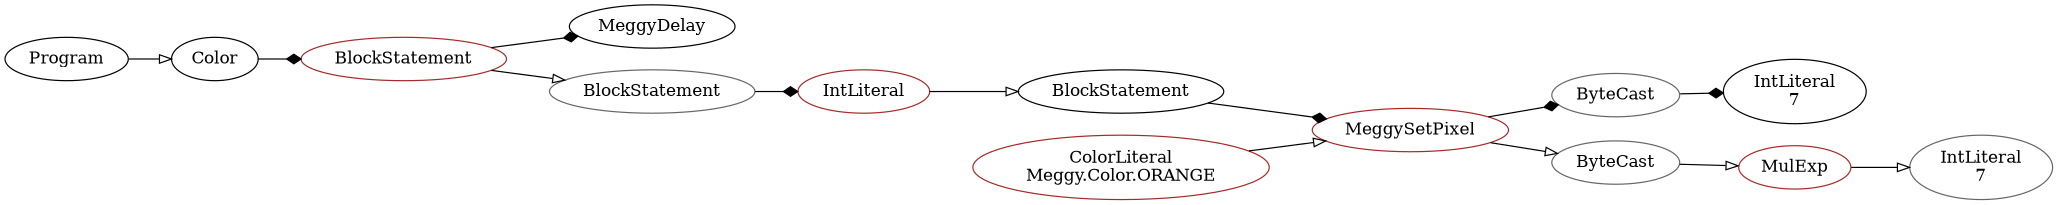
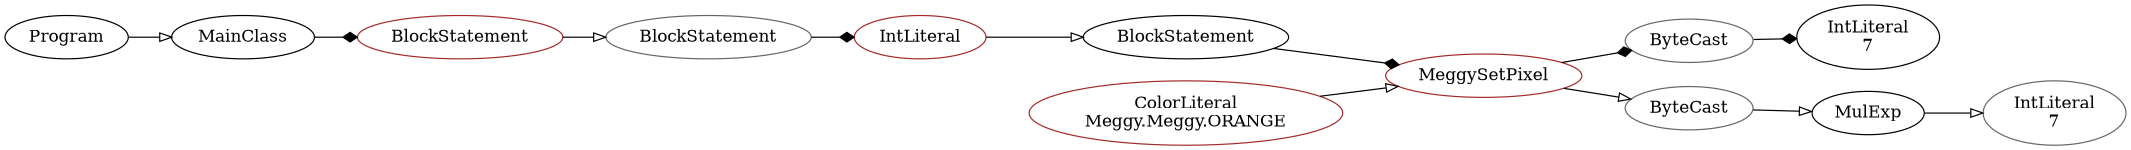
(652, 26) -> none
(215, 59) -> (243, 37)
(1121, 167) -> (1186, 113)
(1795, 167) -> (1868, 113)
